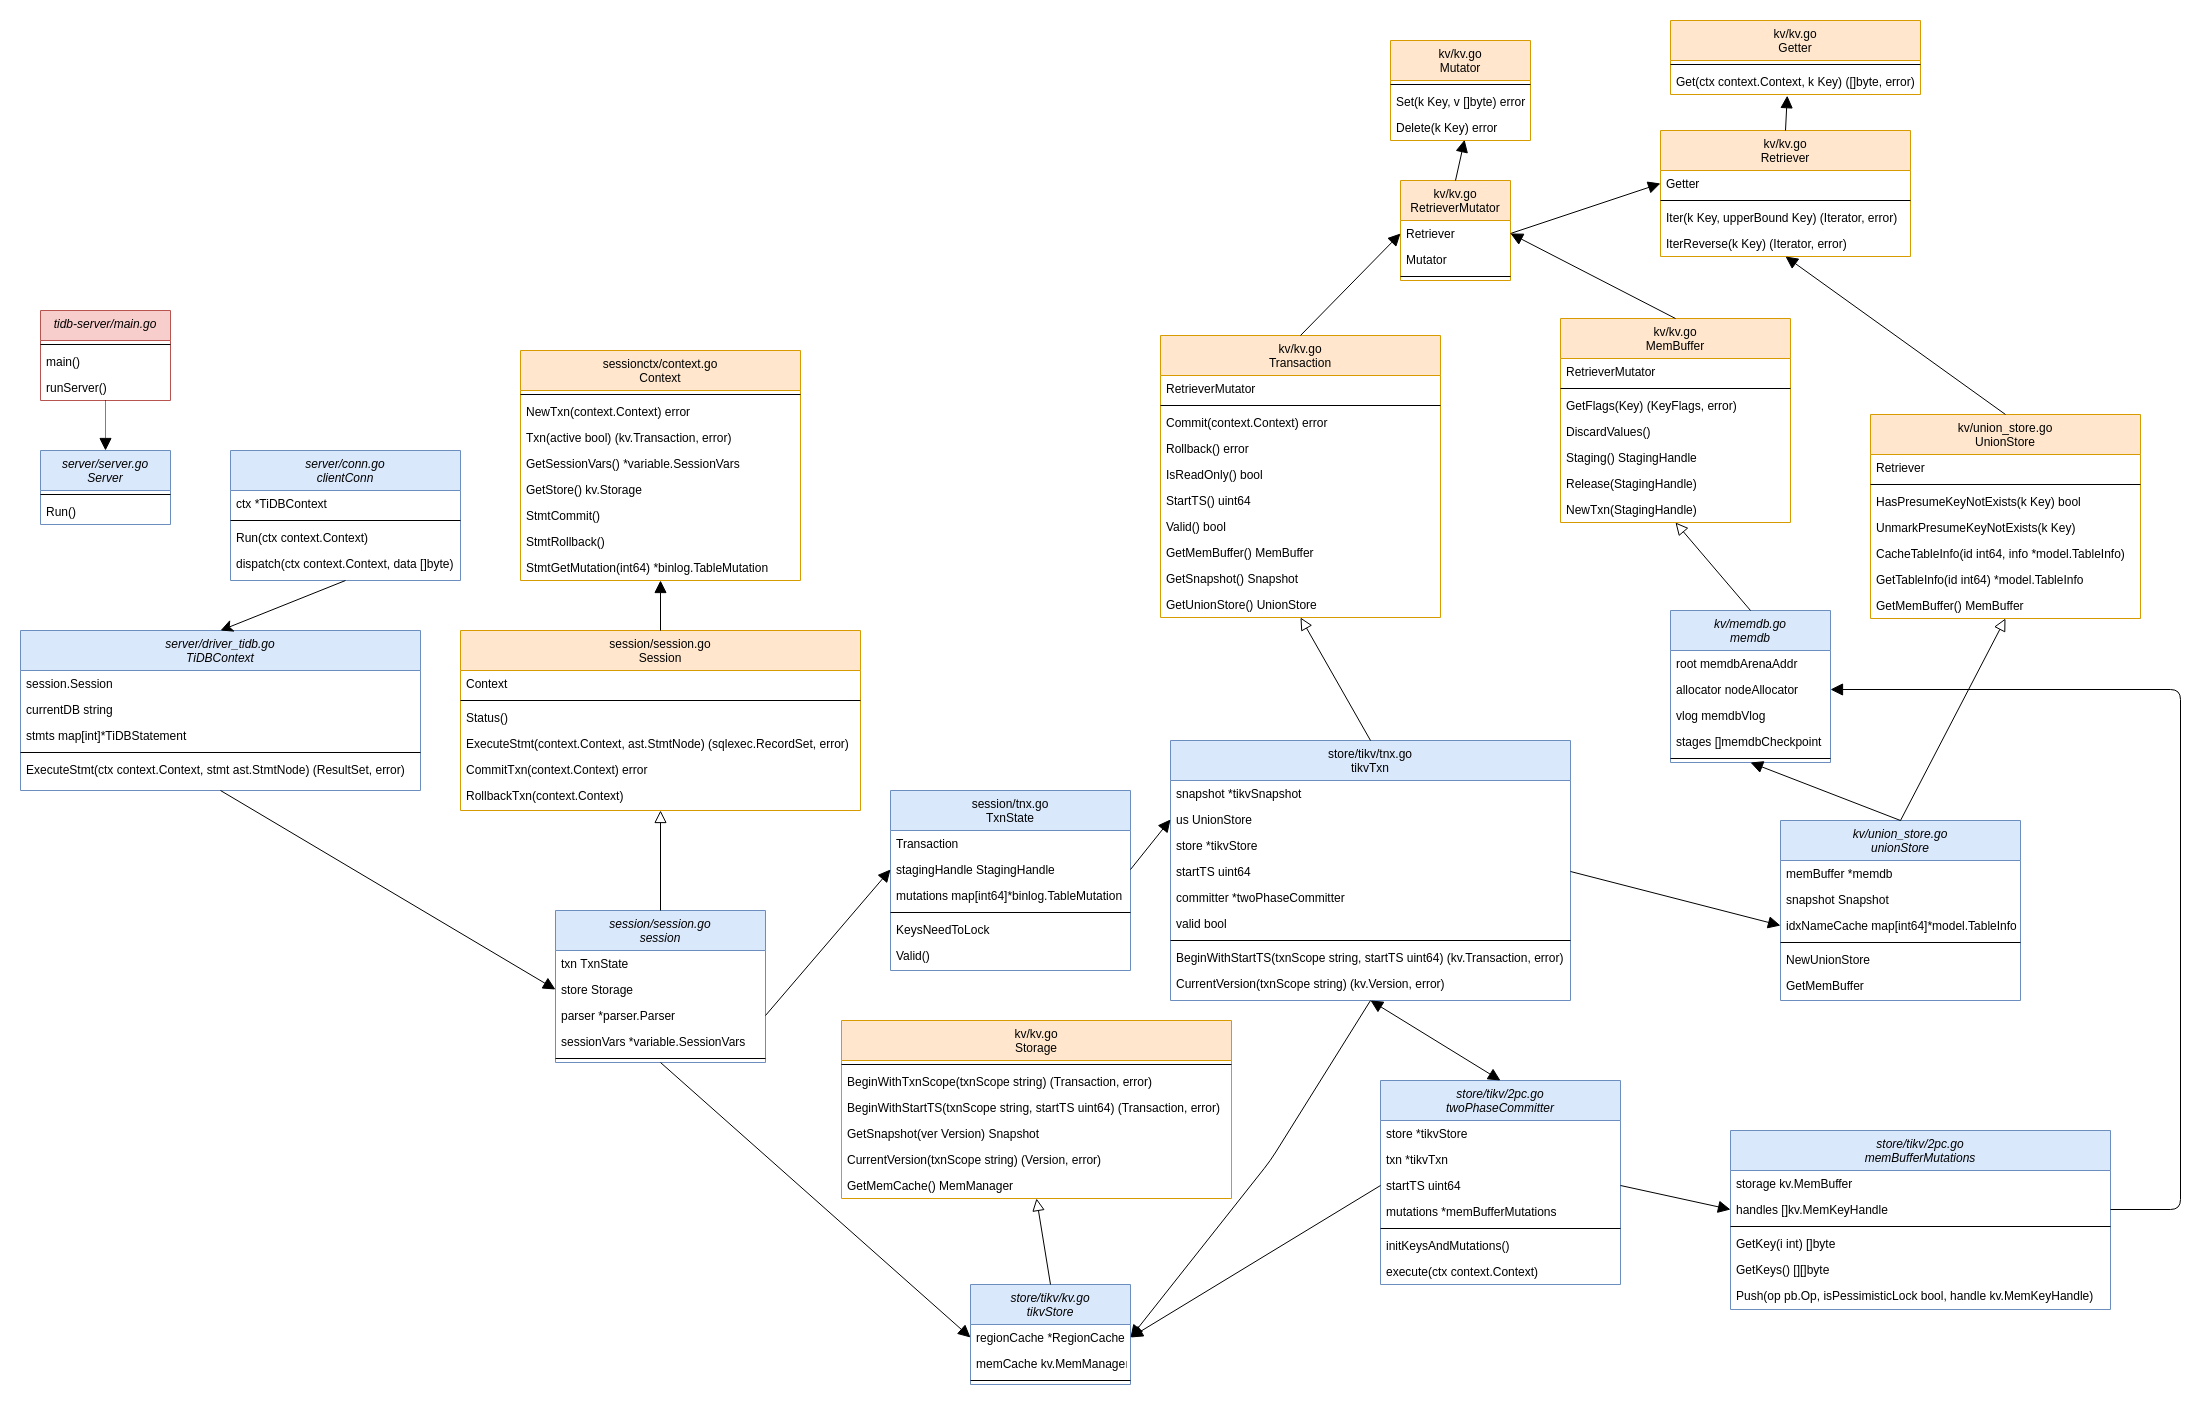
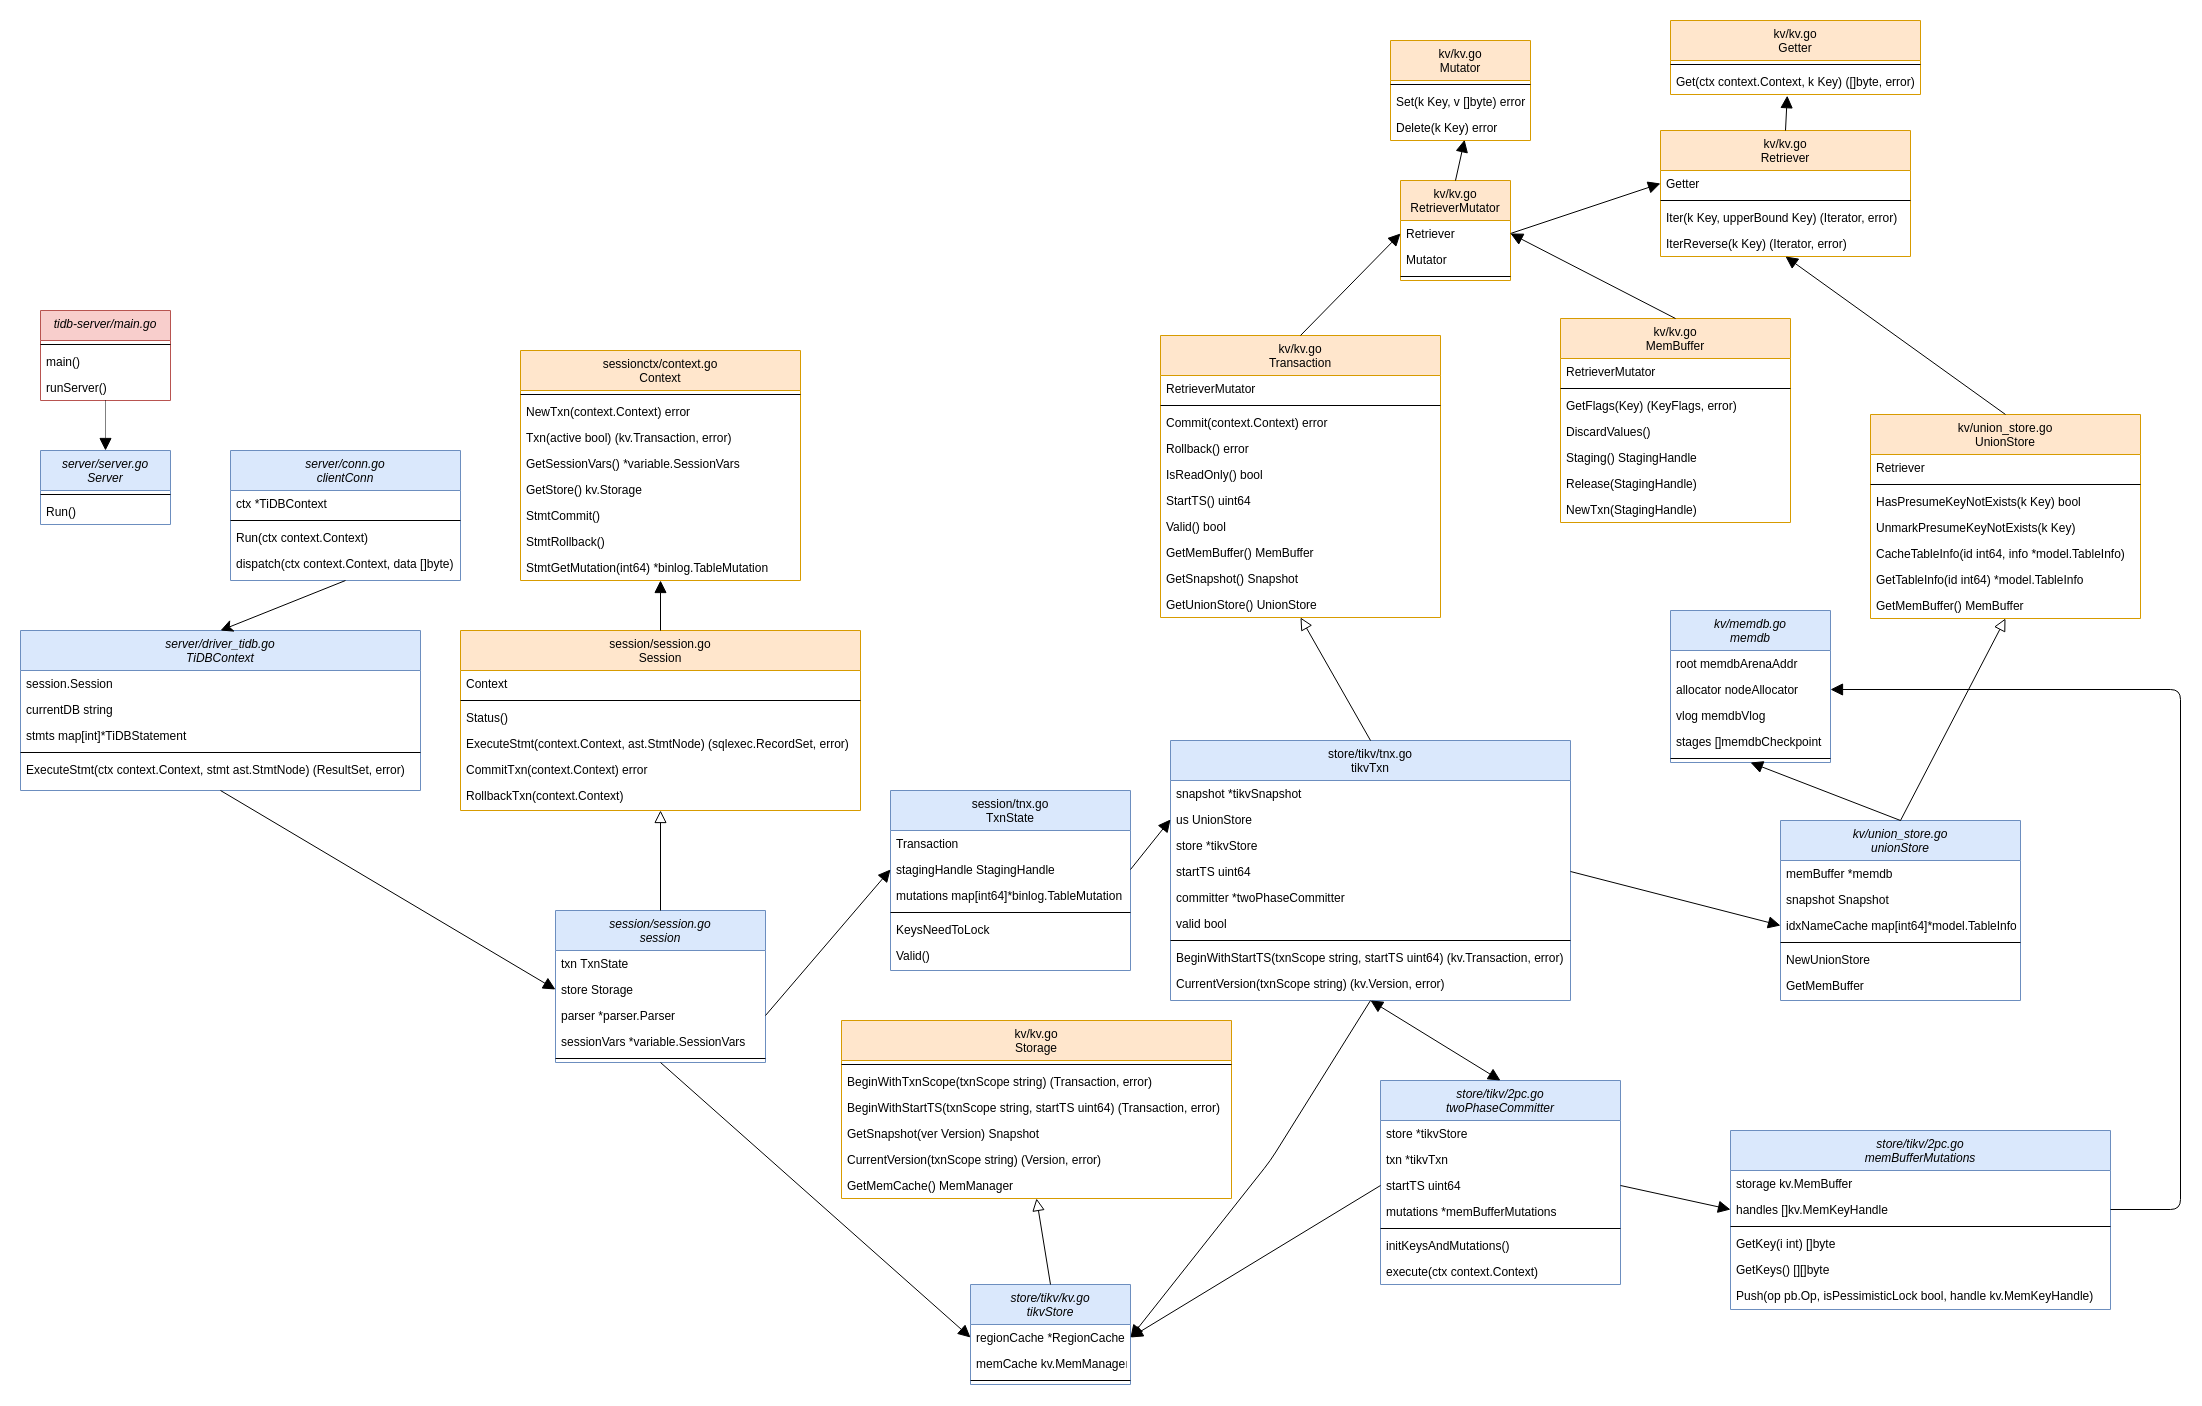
(1717, 571) -> none
